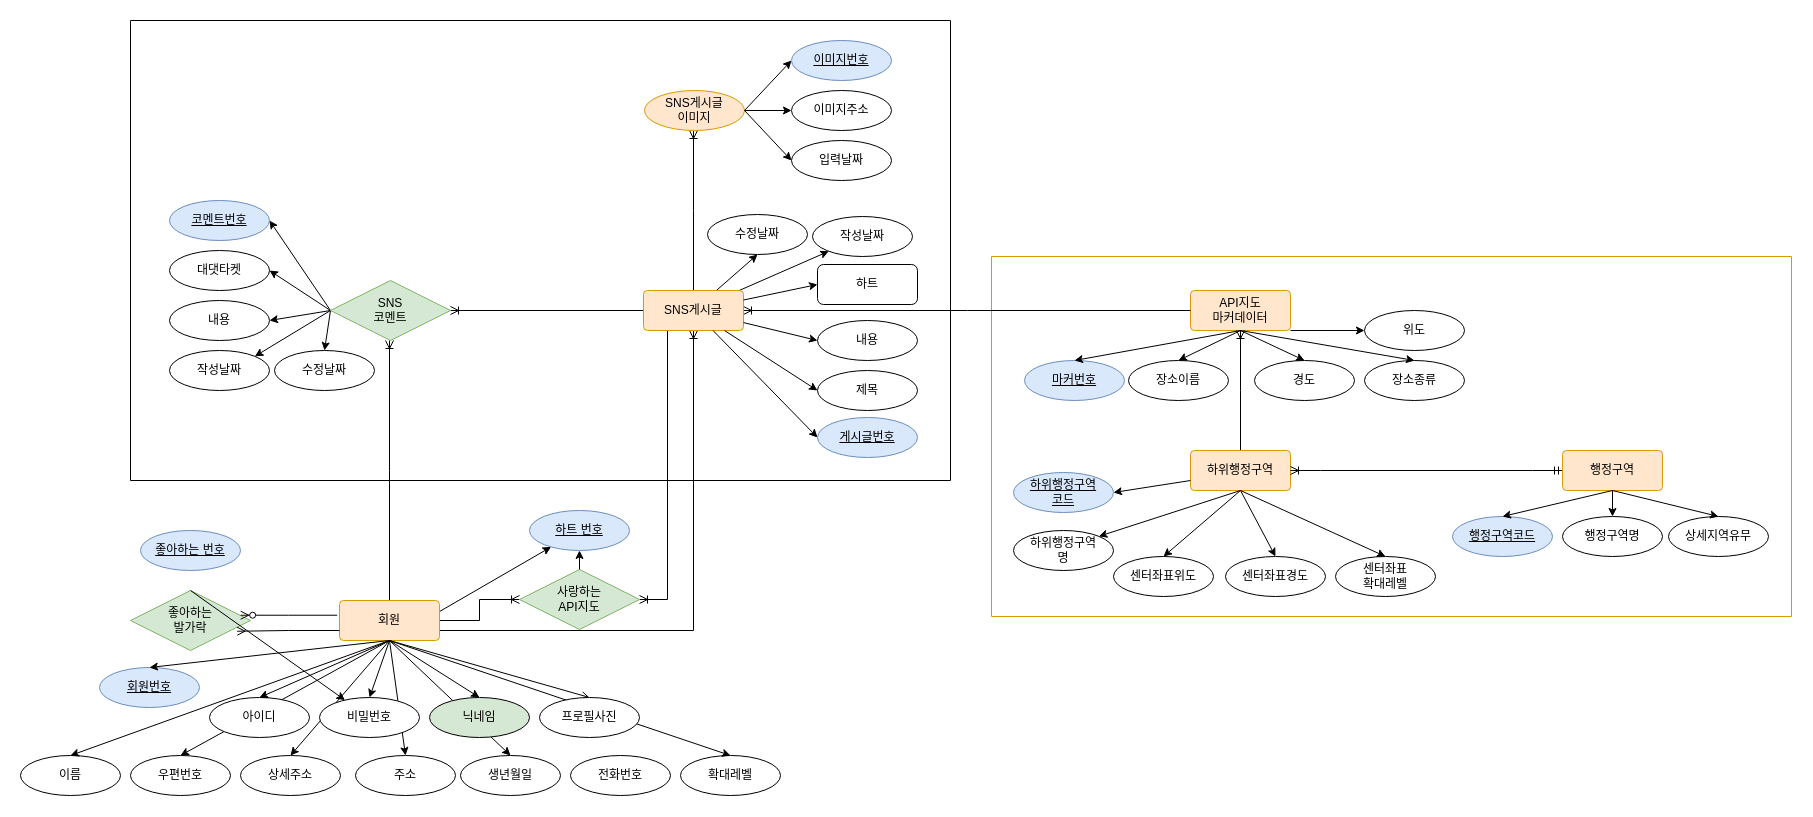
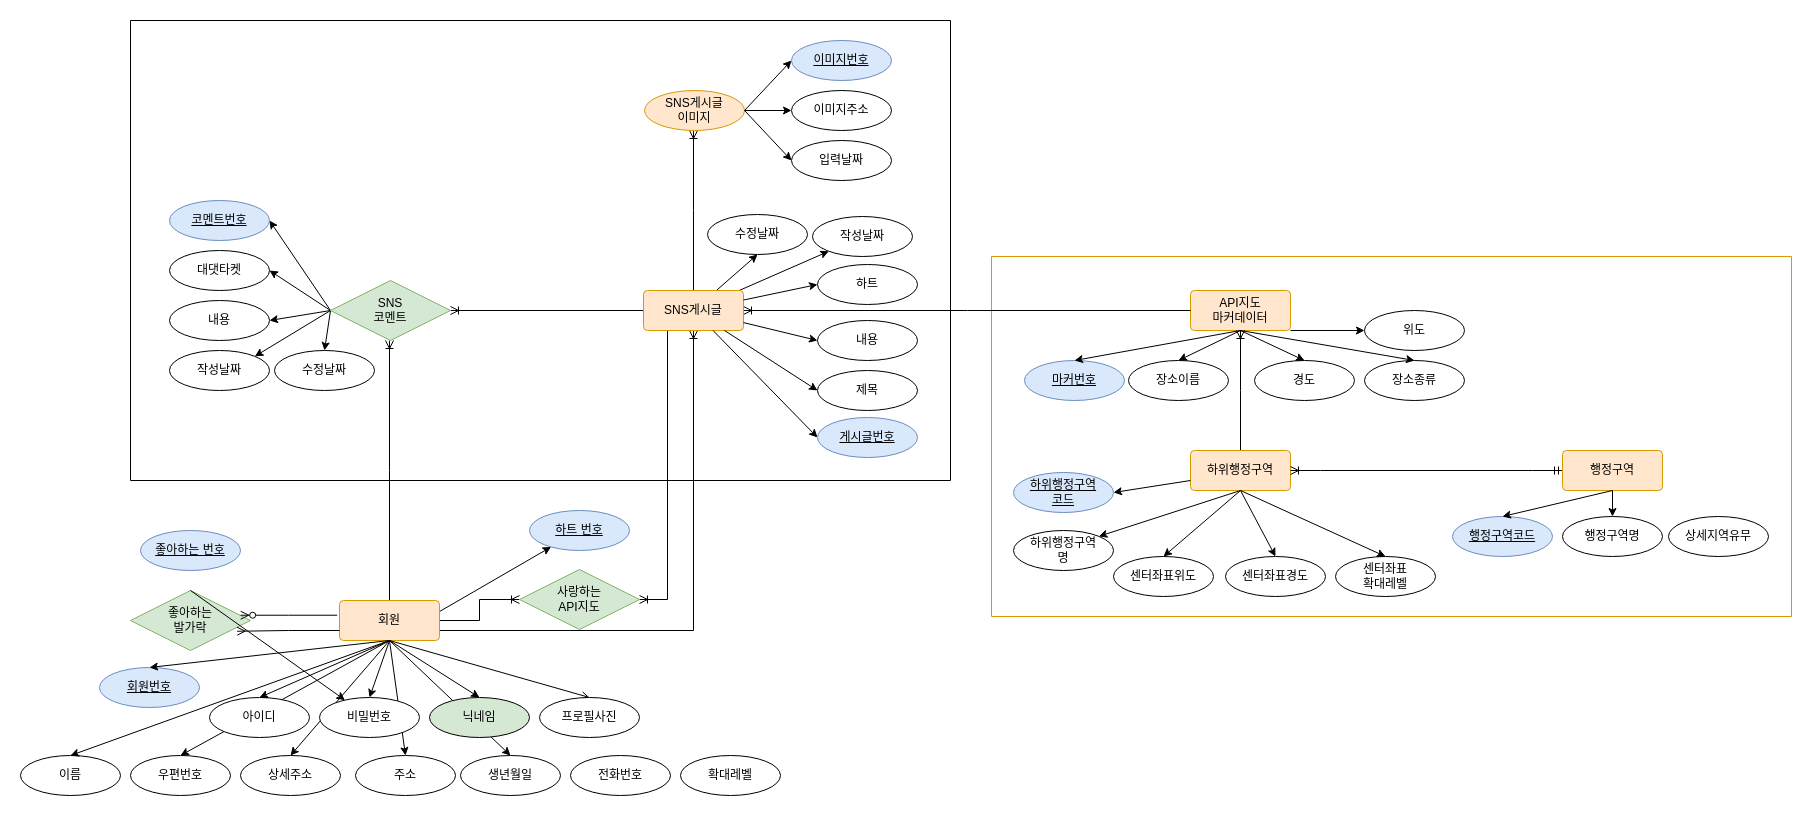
(868, 285) -> (868, 285)
(1663, 503) -> none
(580, 563) -> none
(482, 672) -> none
